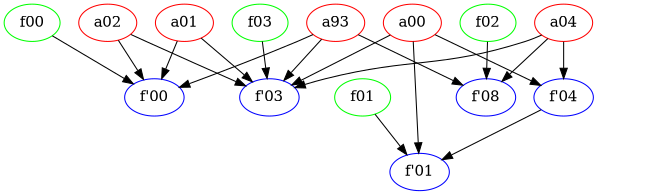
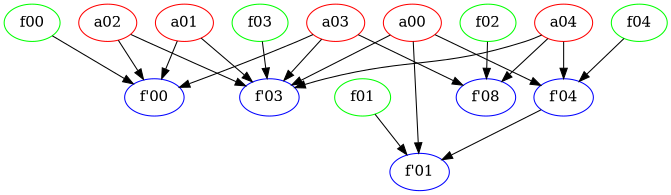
(336, 23) -> (336, 23)
none -> (639, 23)
